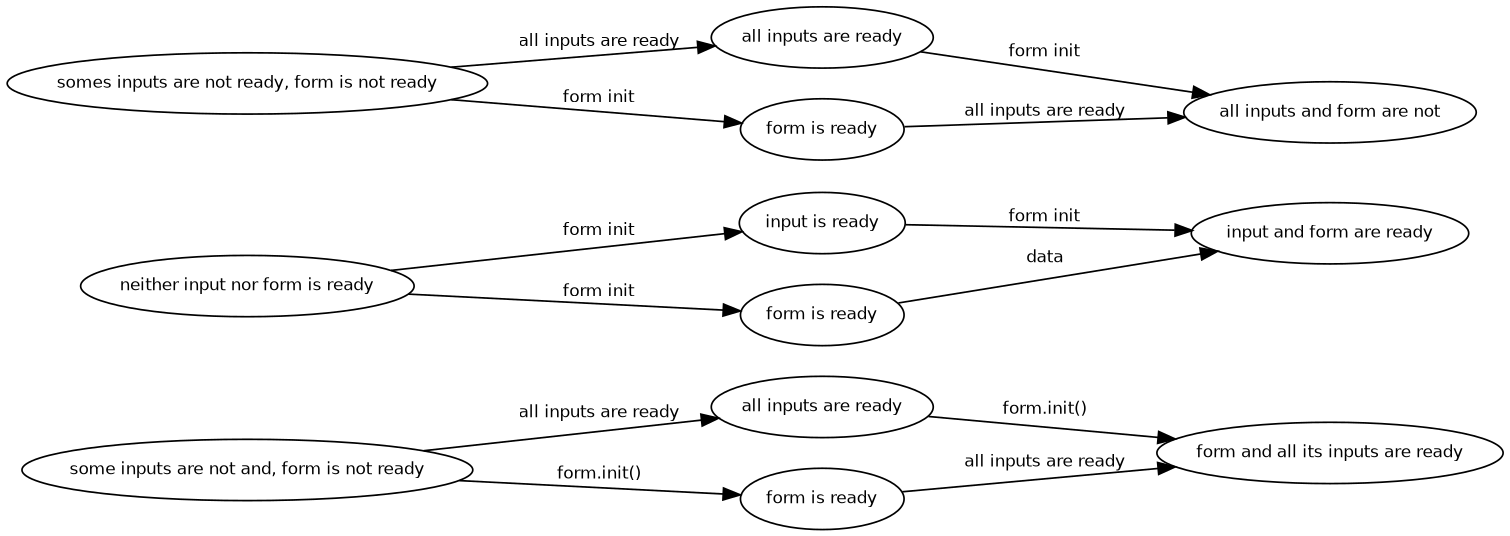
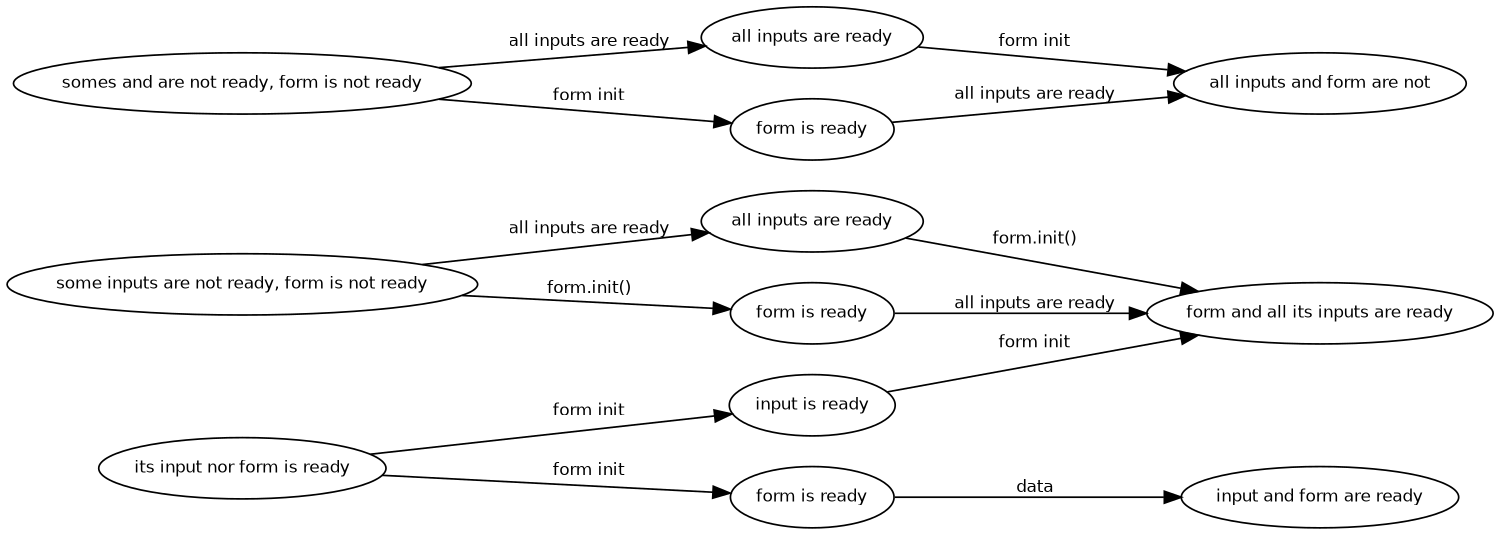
(247, 83) -> (242, 83)
(1040, 227) -> (1034, 365)
(247, 286) -> (242, 468)
(247, 470) -> (242, 284)
